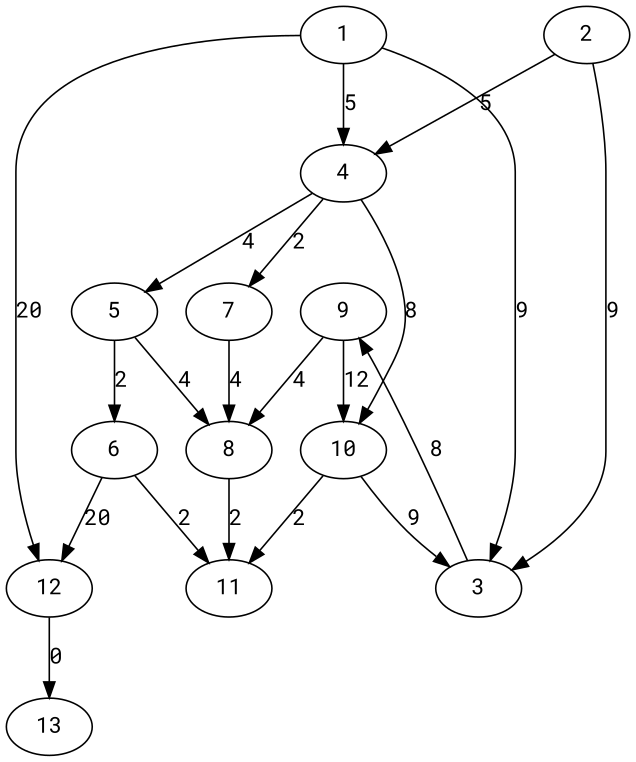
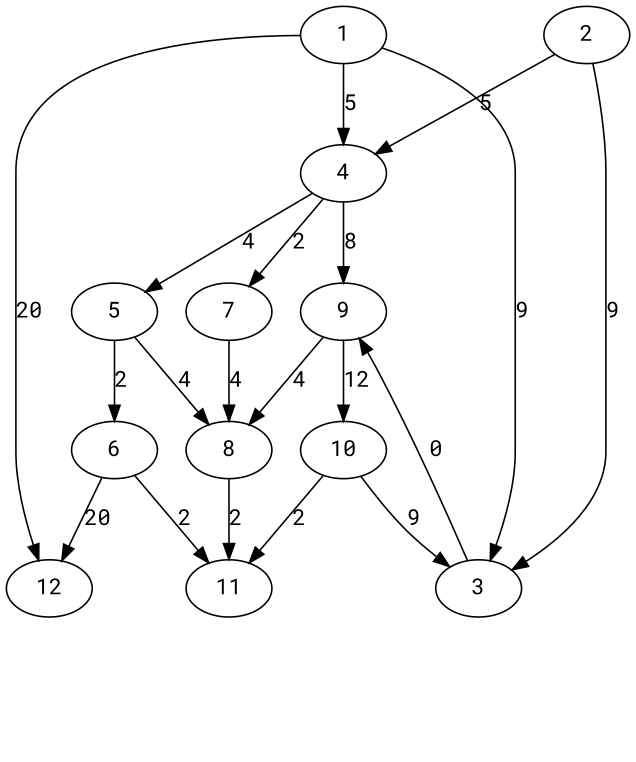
(404, 304) -> (344, 235)
(437, 450) -> (437, 450)
(49, 727) -> none
